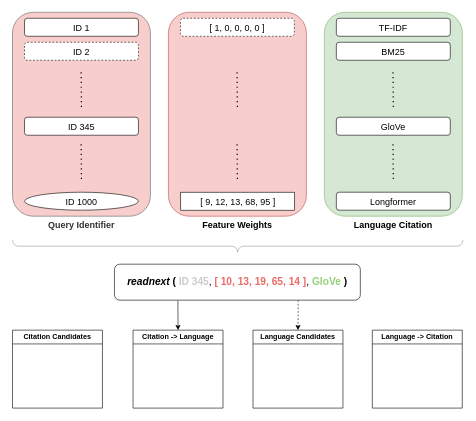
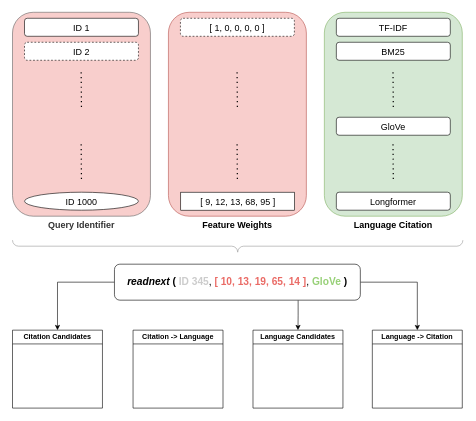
(81, 126) -> none
none -> (57, 303)
(298, 313) -> (298, 313)
(178, 324) -> none
none -> (417, 324)
